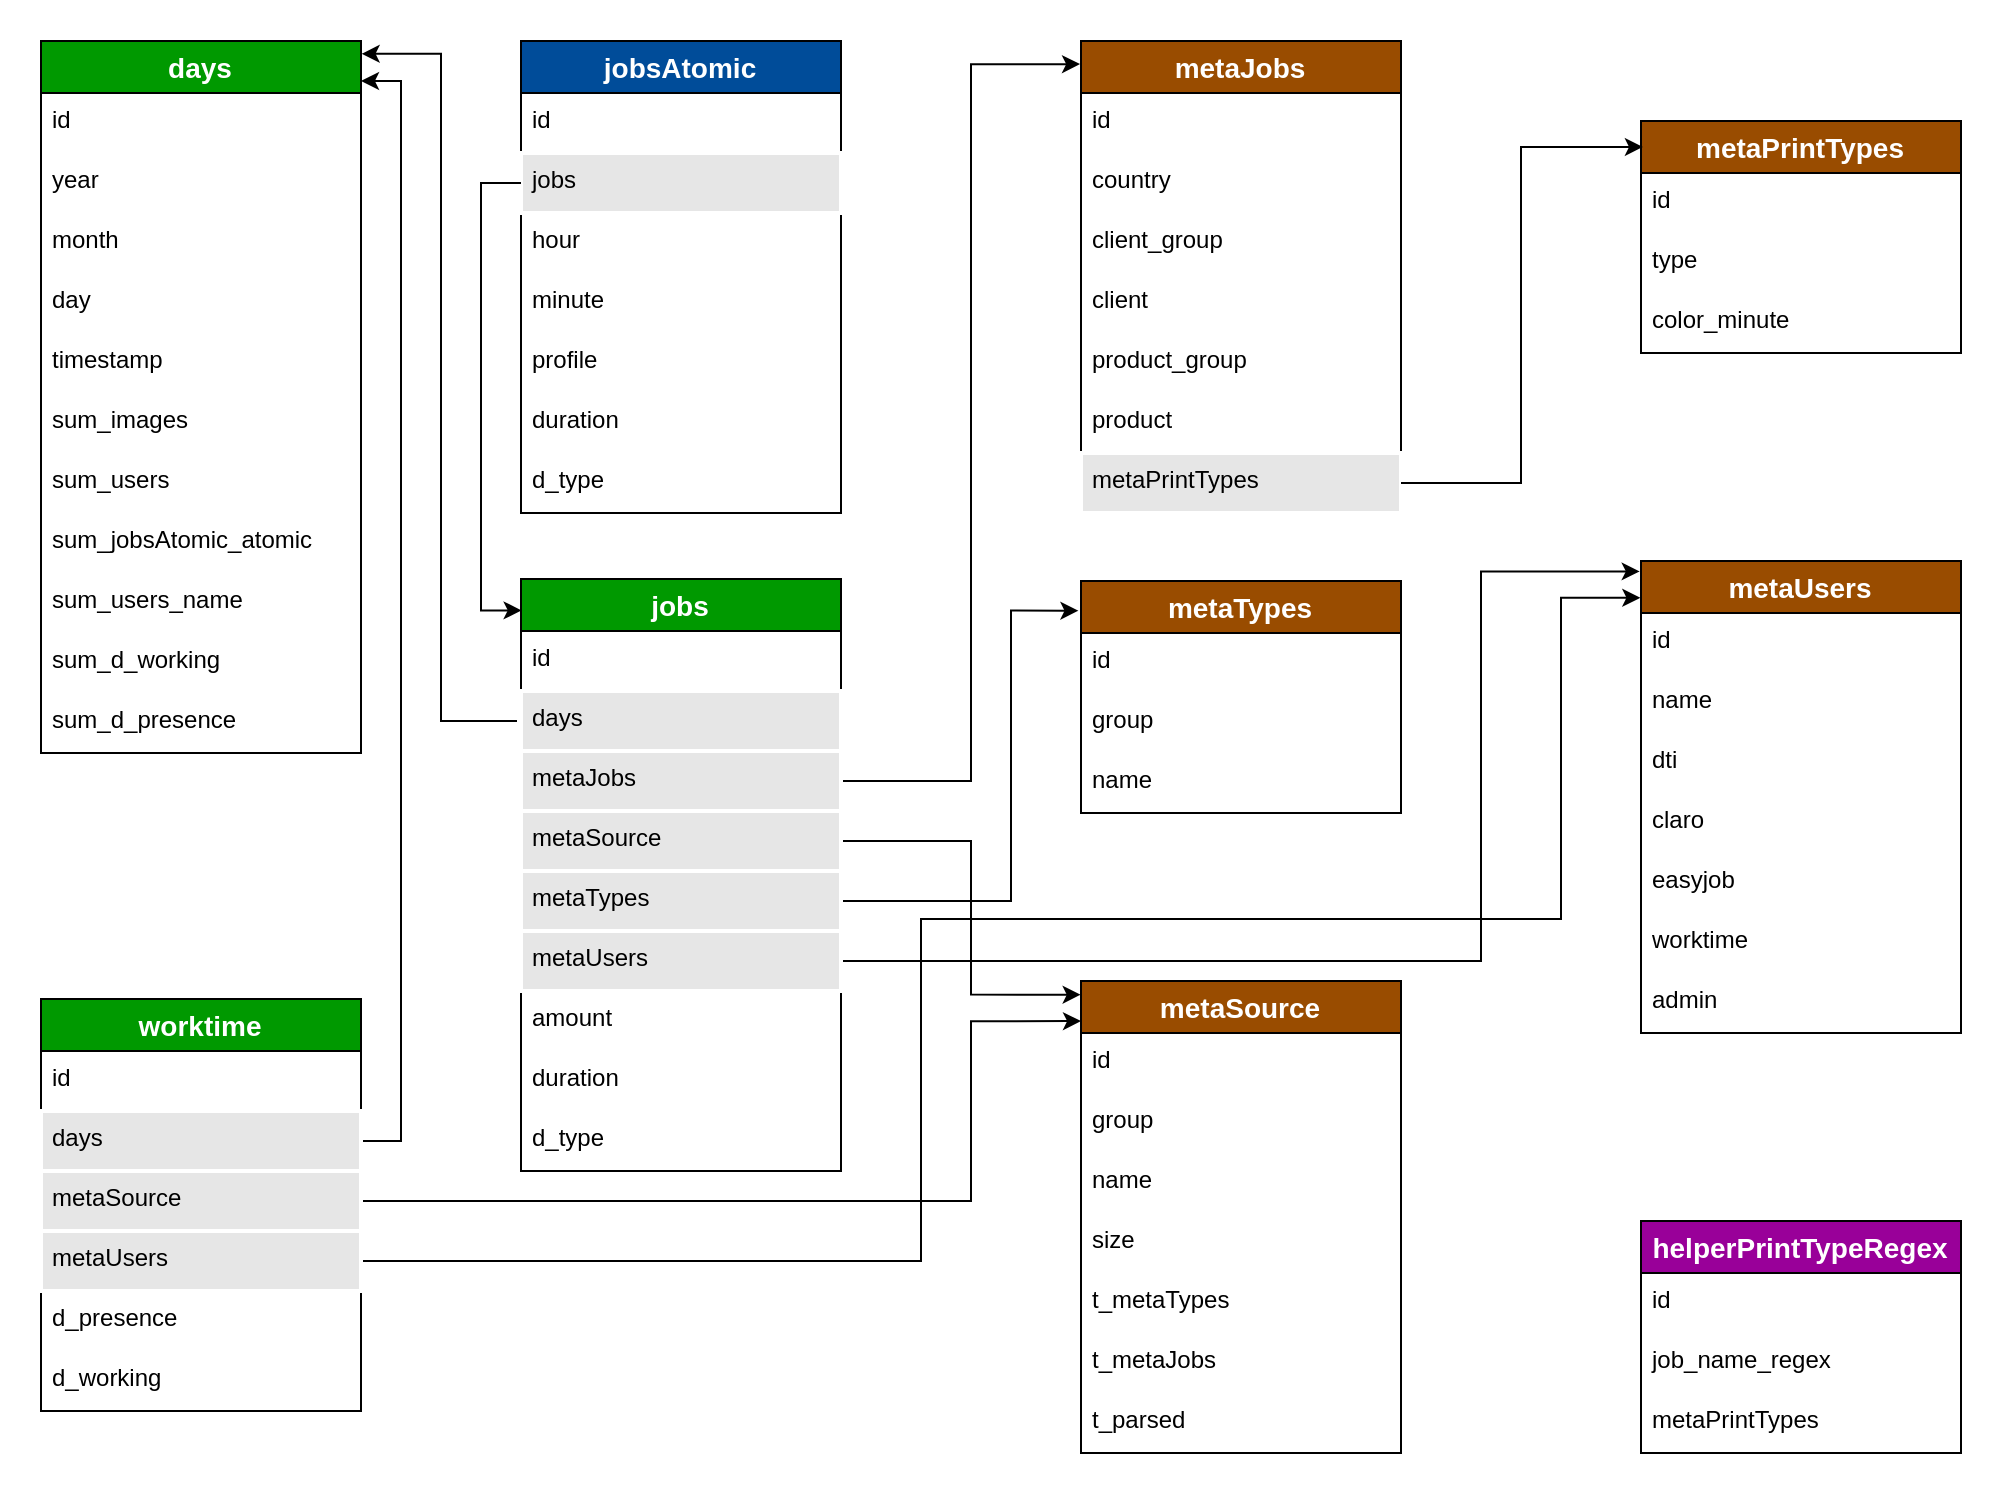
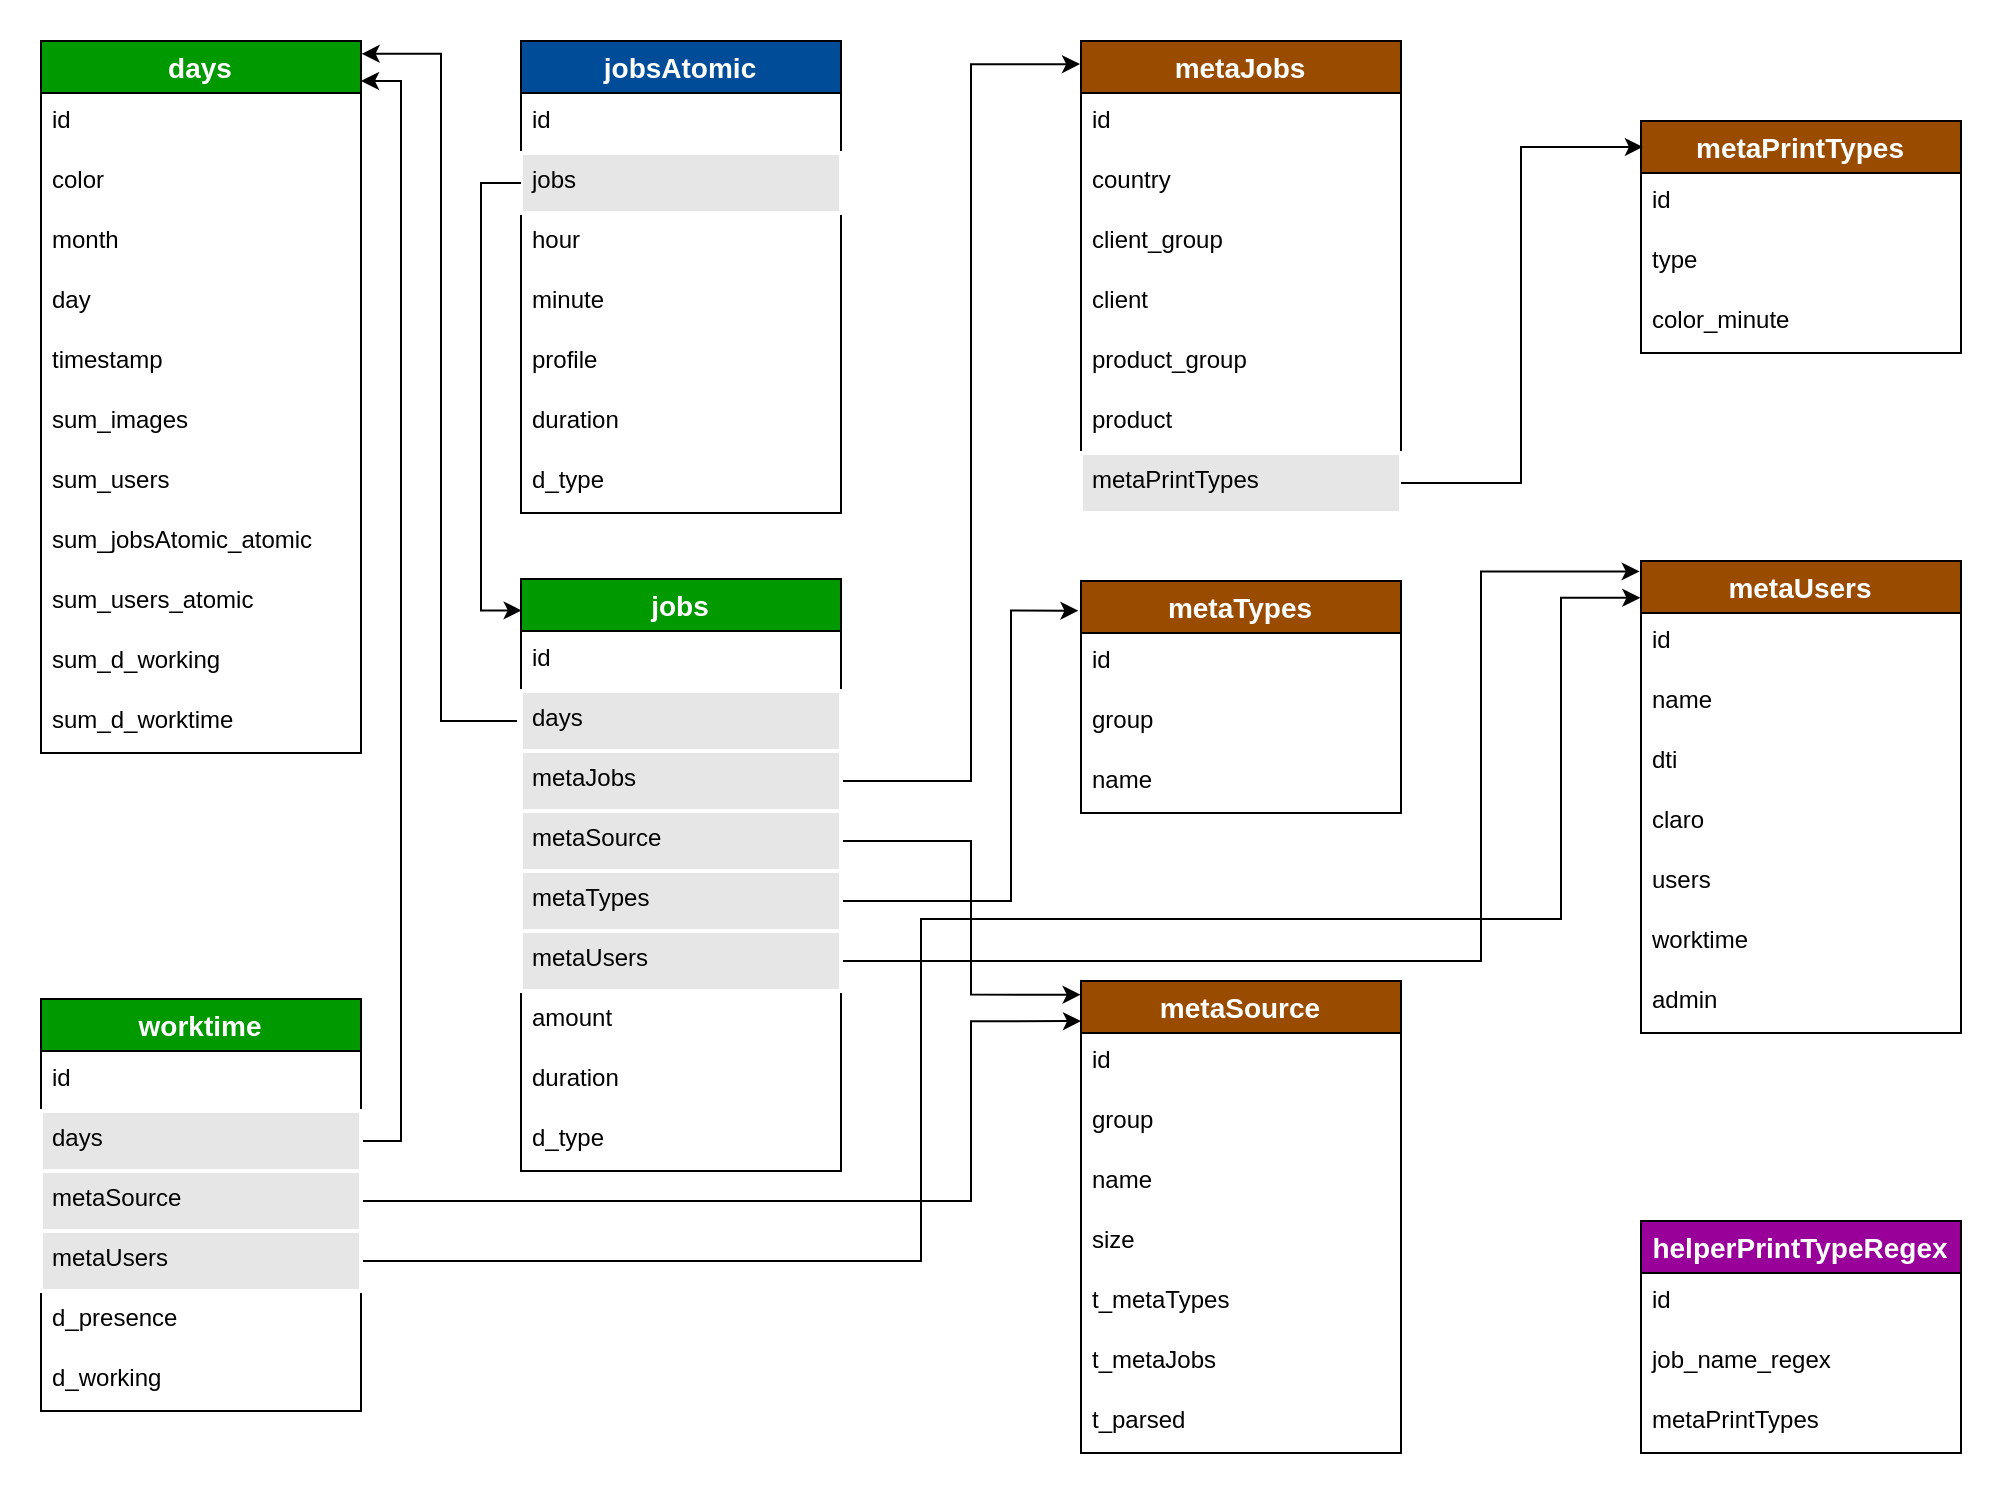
(79, 180) -> (82, 180)
(146, 600) -> (156, 600)
(146, 720) -> (143, 720)
(1699, 880) -> (1686, 880)
